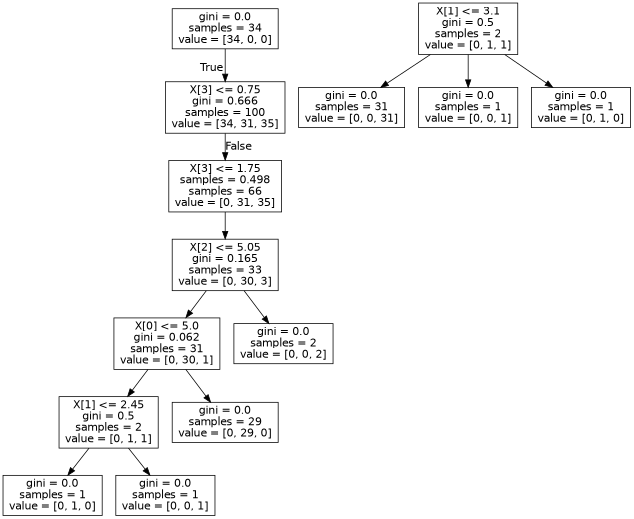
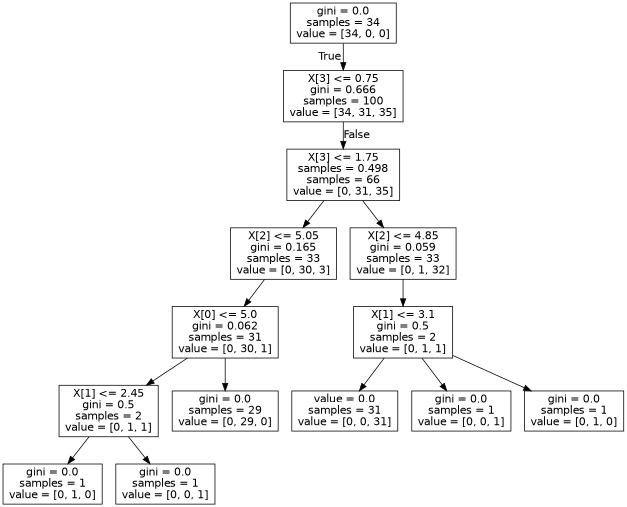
(352, 107) -> (345, 411)
none -> (403, 254)
(283, 344) -> none
